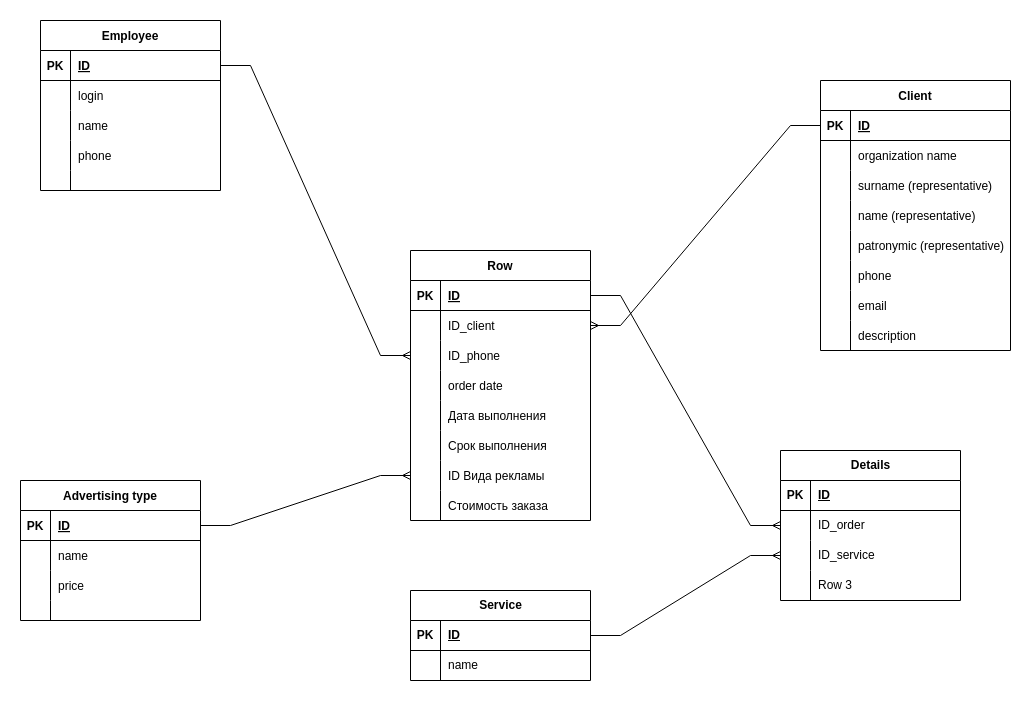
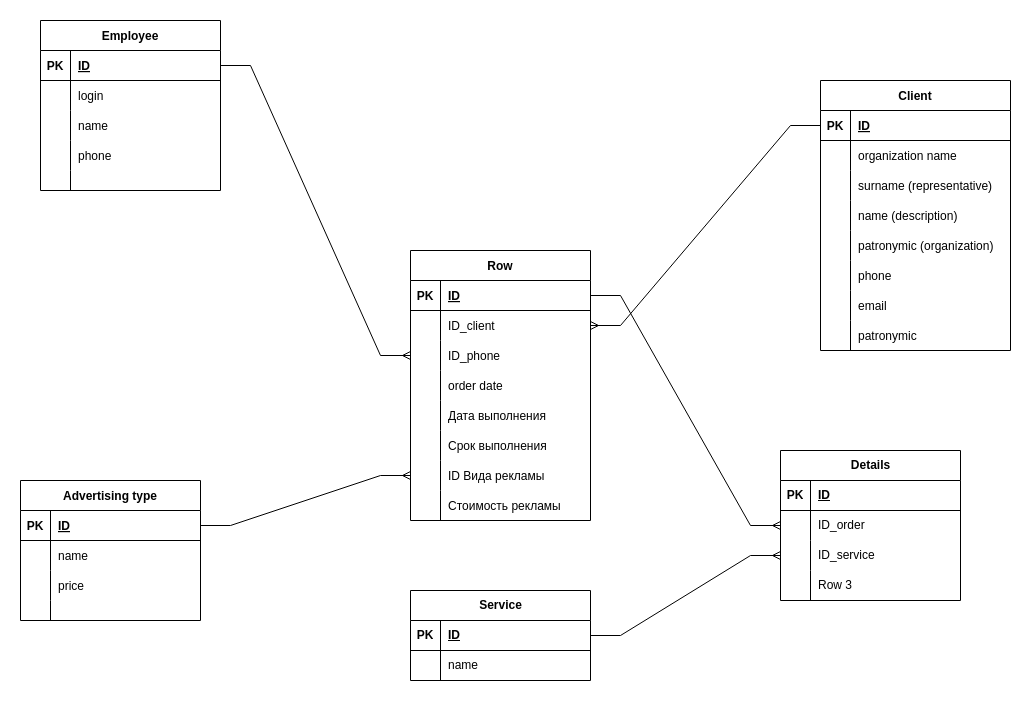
(925, 216) -> (914, 216)
(944, 246) -> (936, 246)
(892, 336) -> (890, 336)
(500, 506) -> (504, 506)
